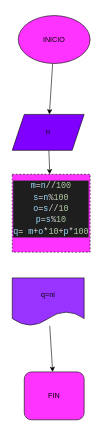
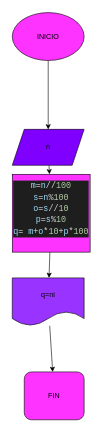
(54, 39) -> (48, 36)
(48, 132) -> (48, 147)
(51, 213) -> (51, 213)
none -> (50, 263)
